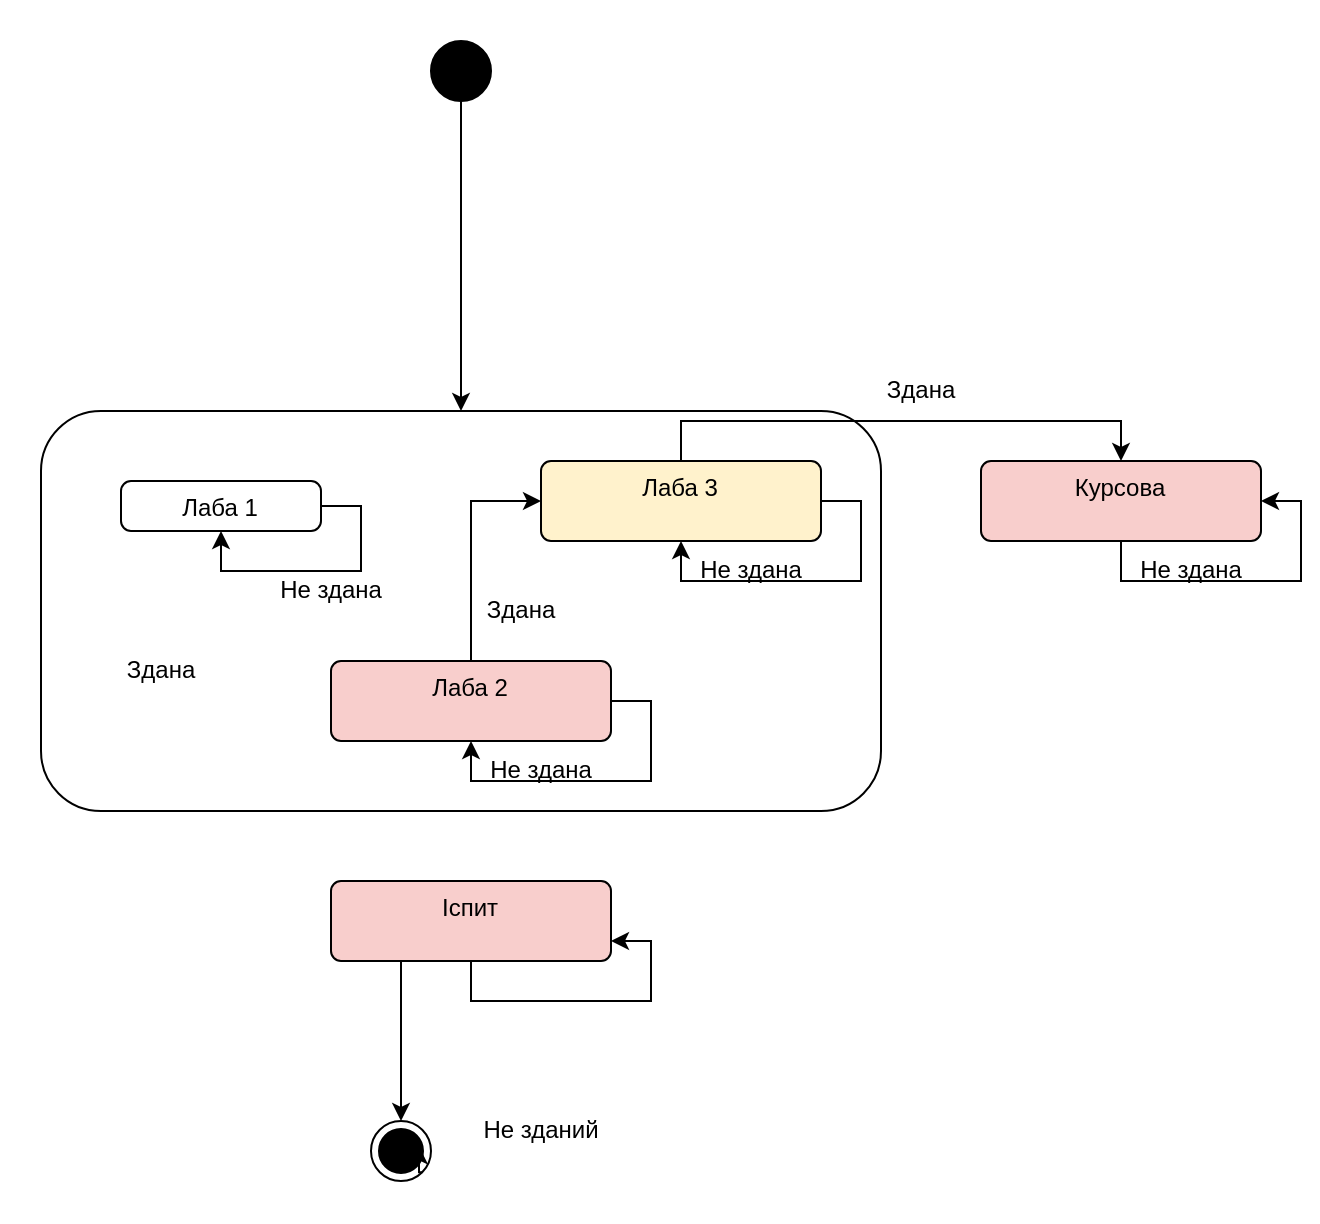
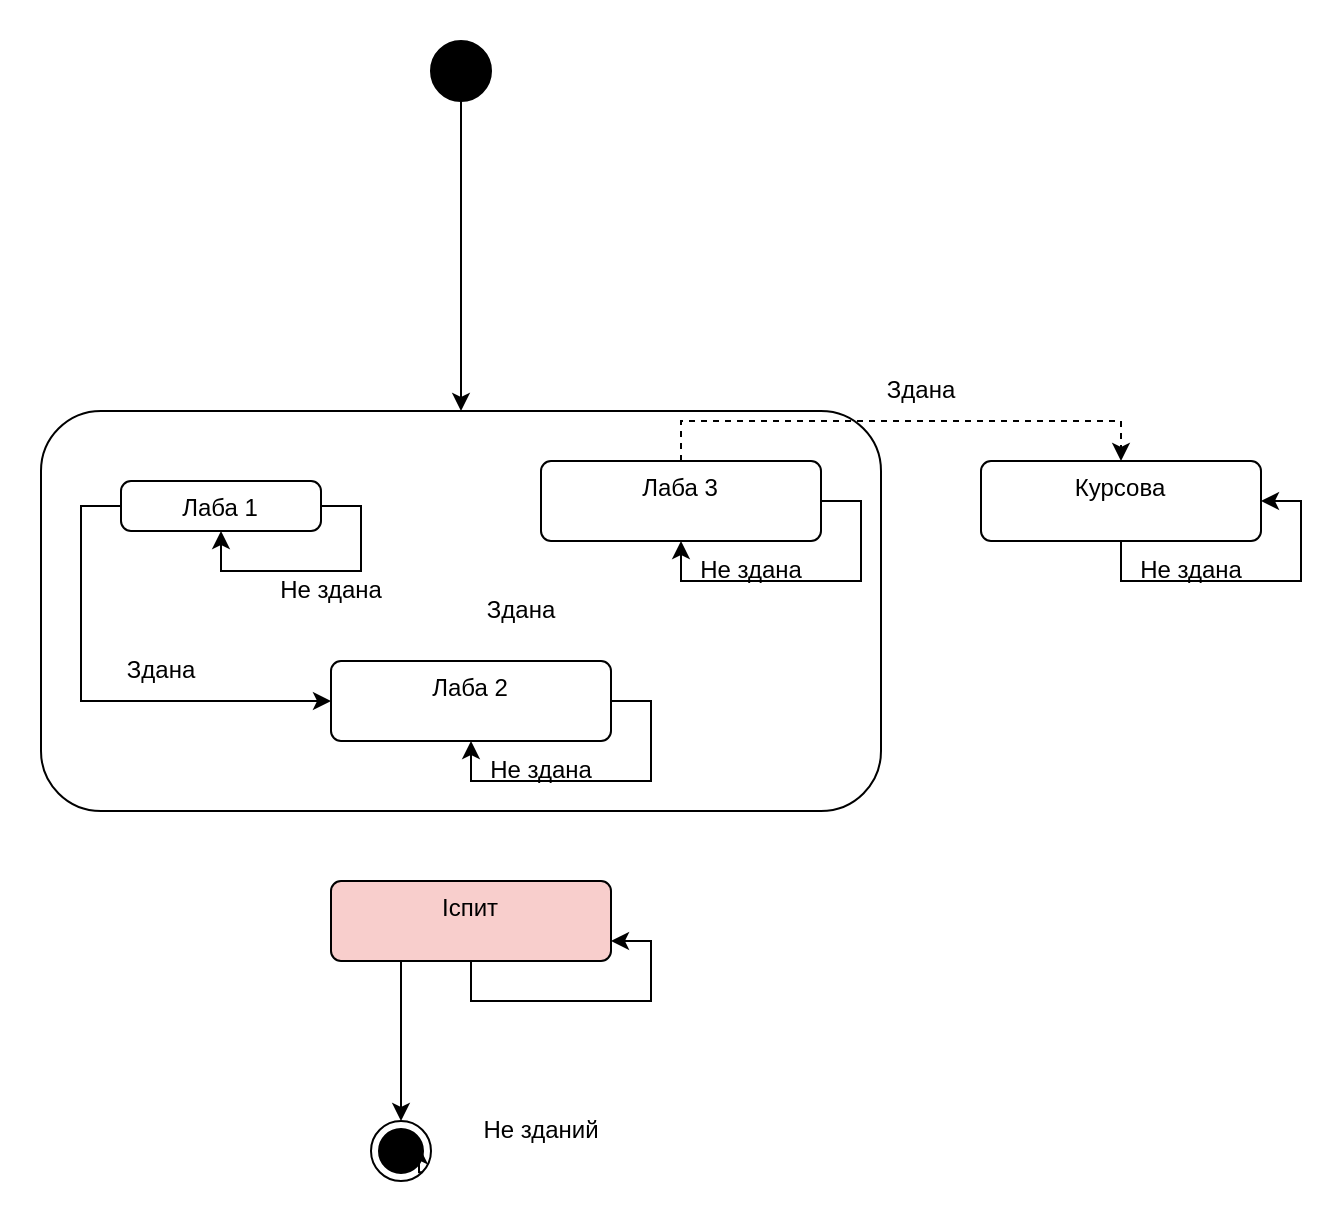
(897, 421) -> (897, 421)
(681, 501) -> (681, 501)
(1121, 501) -> (1121, 501)
(471, 553) -> none
none -> (82, 701)
(471, 701) -> (471, 701)
